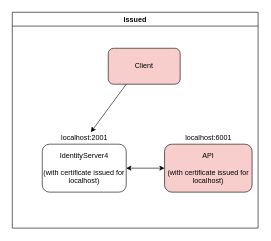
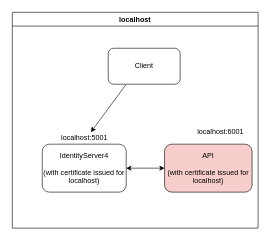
(135, 20) -> (135, 20)
(144, 66) -> (144, 66)
(85, 138) -> (85, 138)
(209, 138) -> (221, 132)
